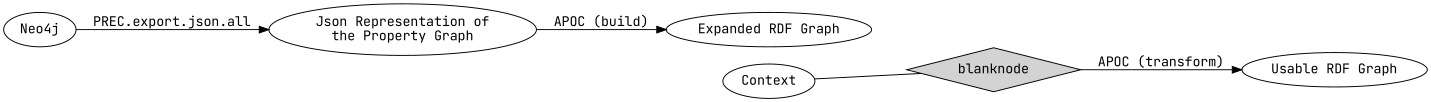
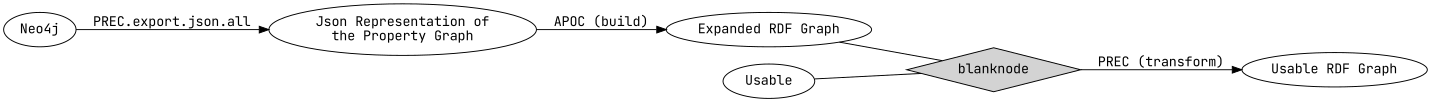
none -> (891, 51)
(1161, 63) -> (1161, 63)
(769, 81) -> (769, 81)
